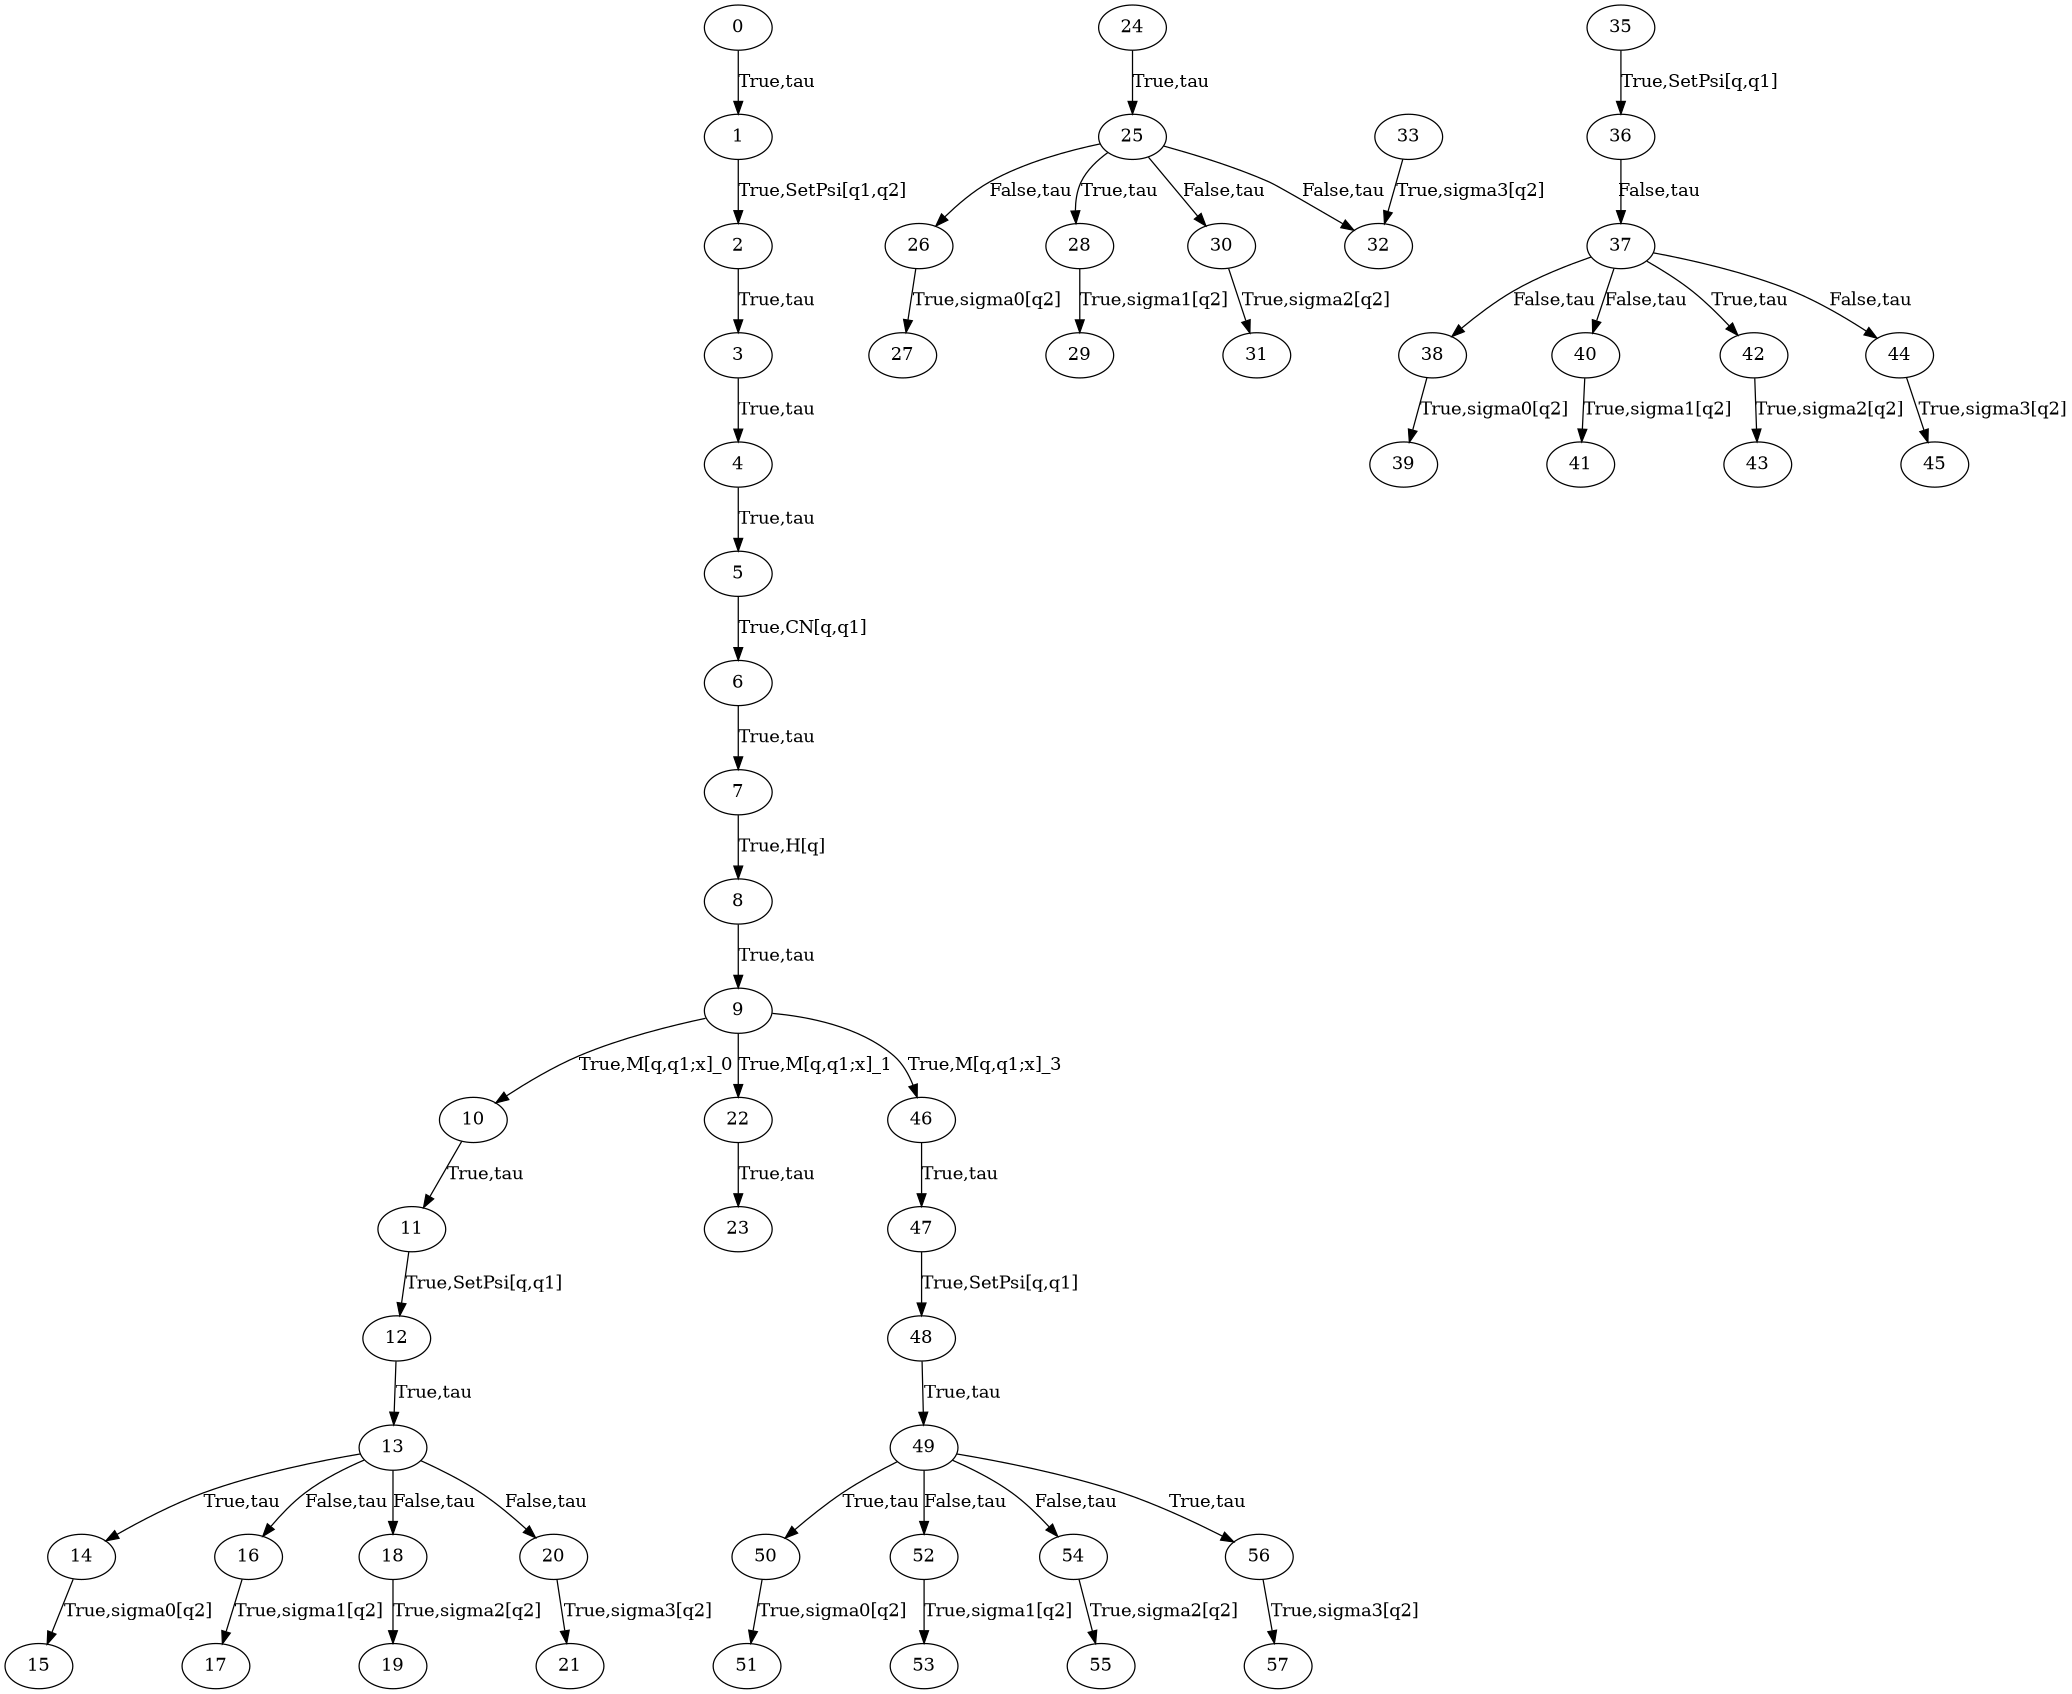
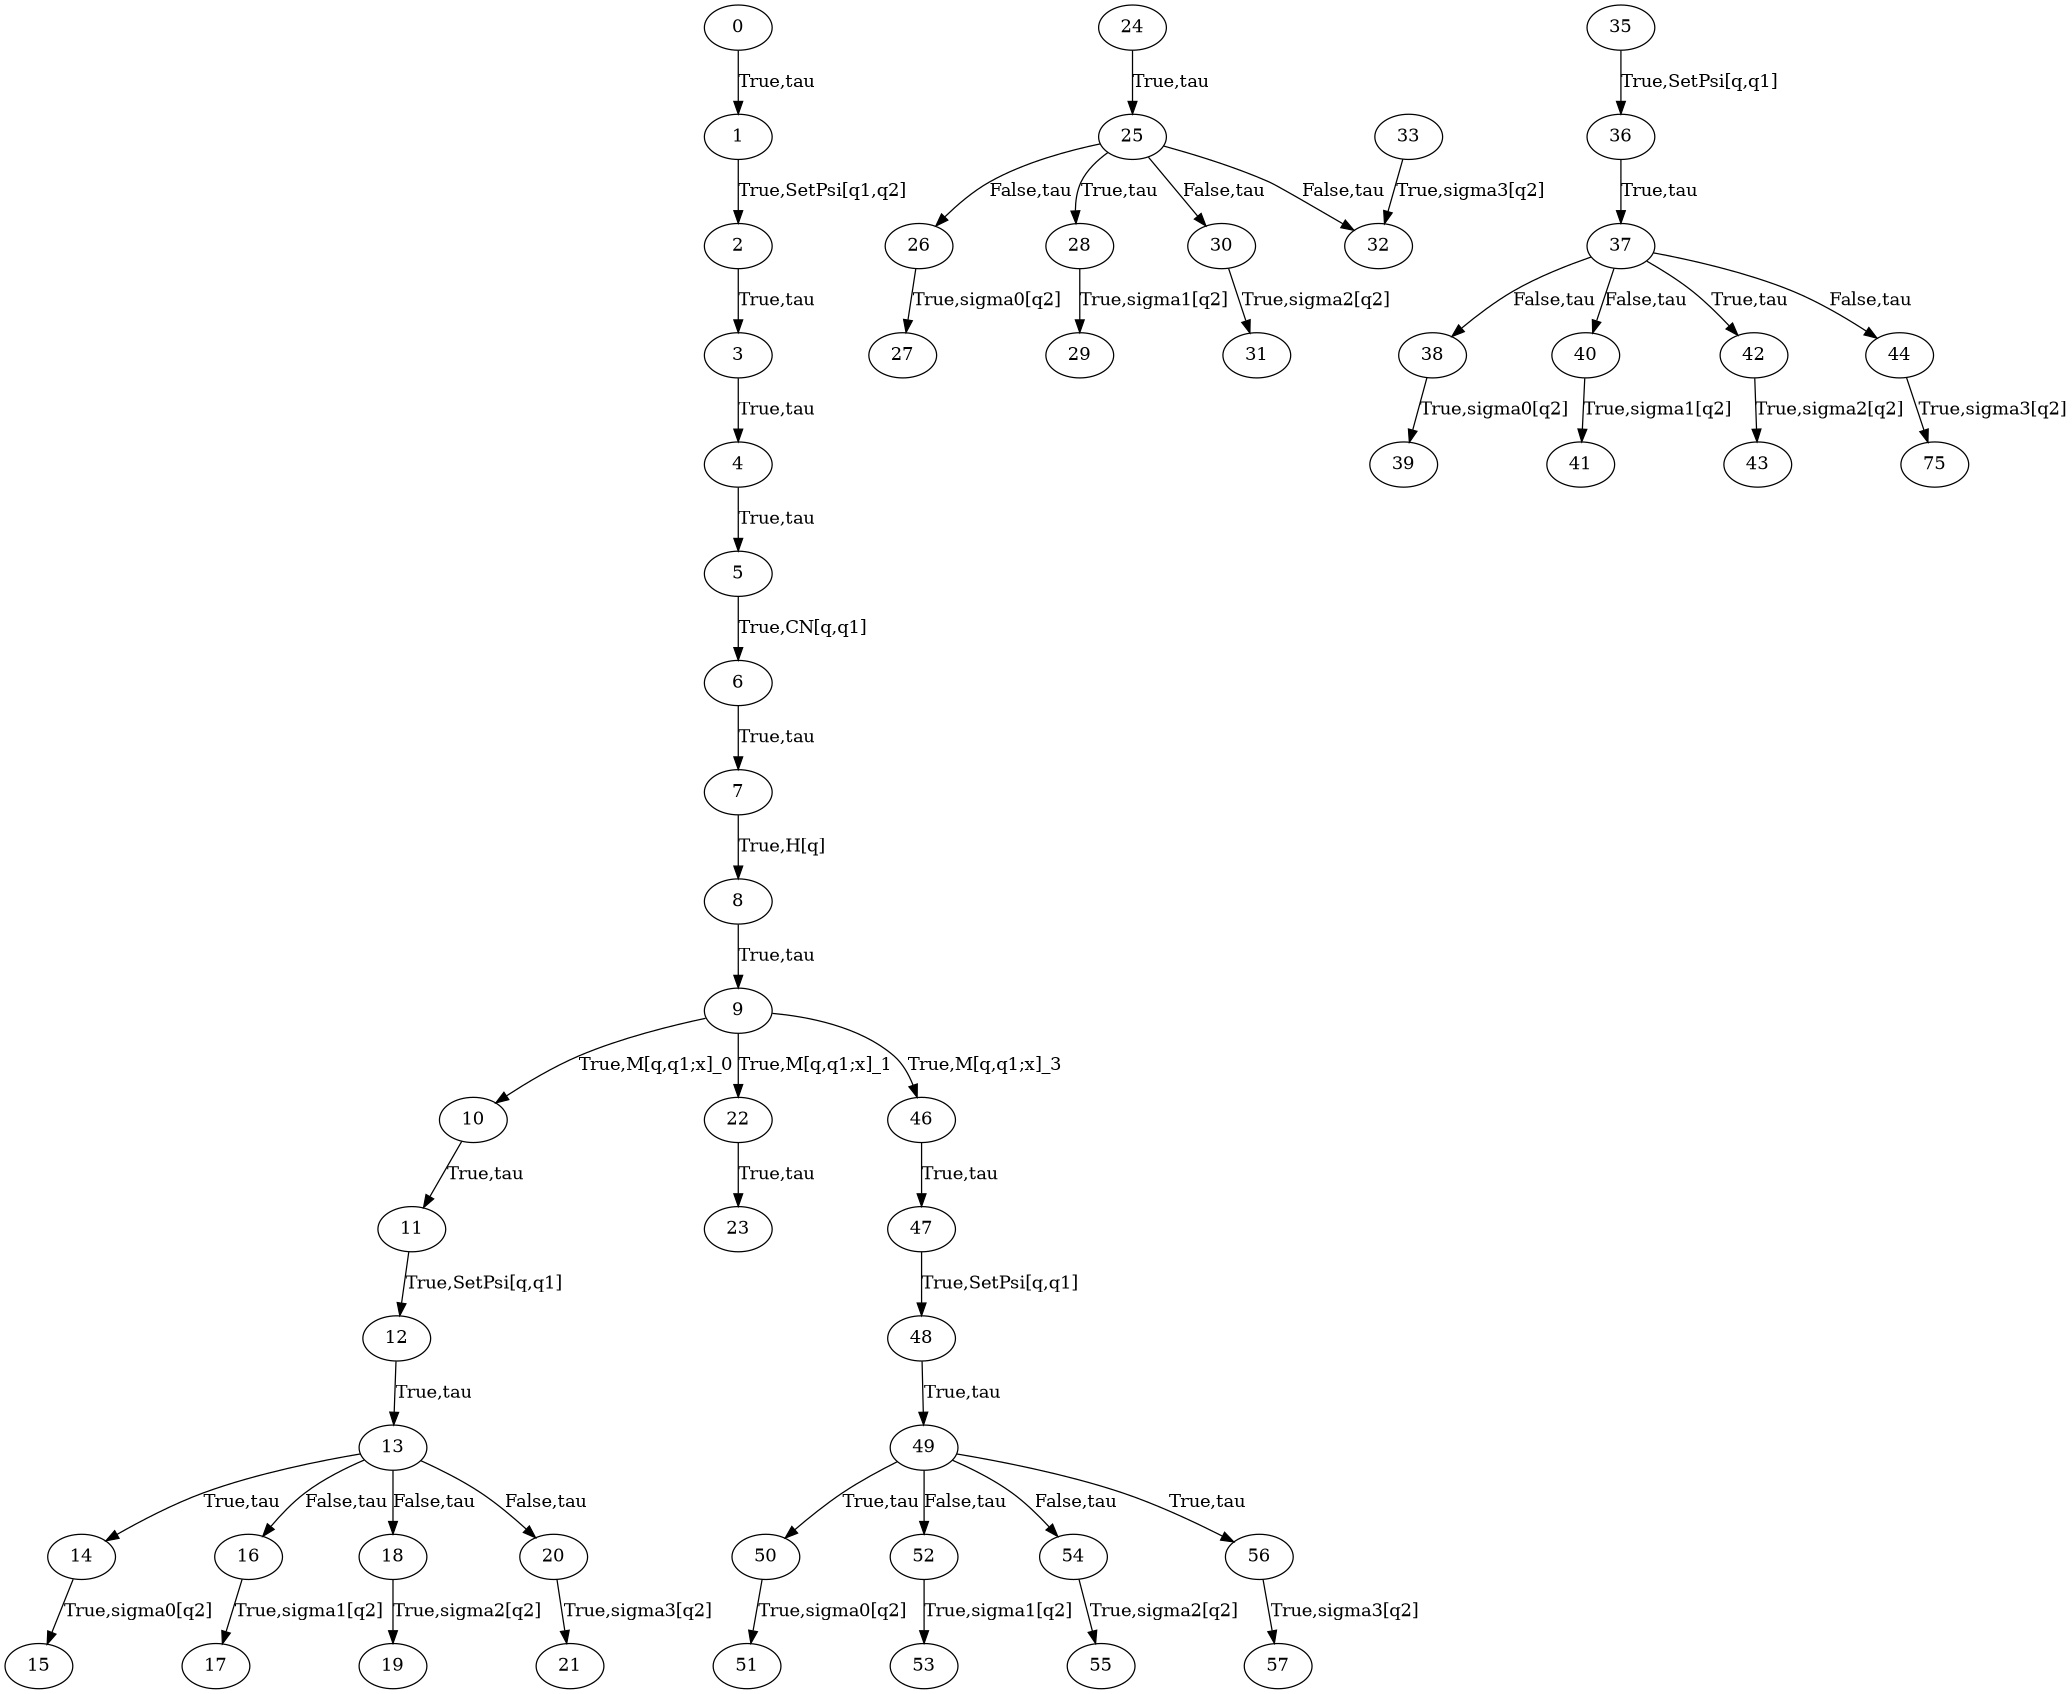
(1659, 191) -> (1659, 191)
(1935, 465) -> (1935, 465)
